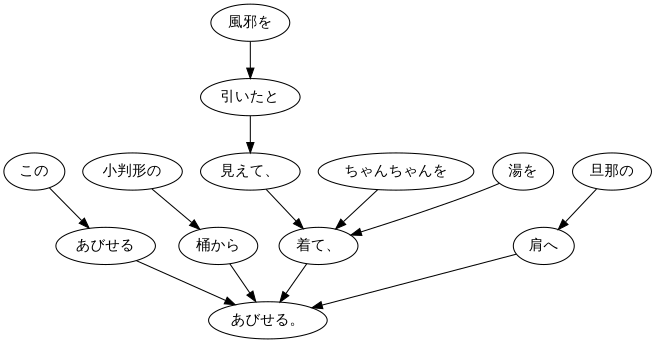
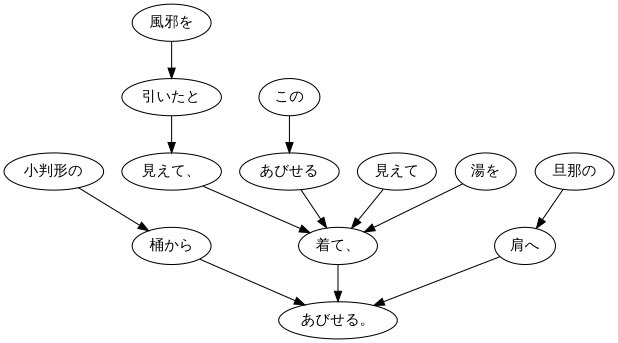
(396, 172) -> (397, 172)
(181, 281) -> (311, 204)
